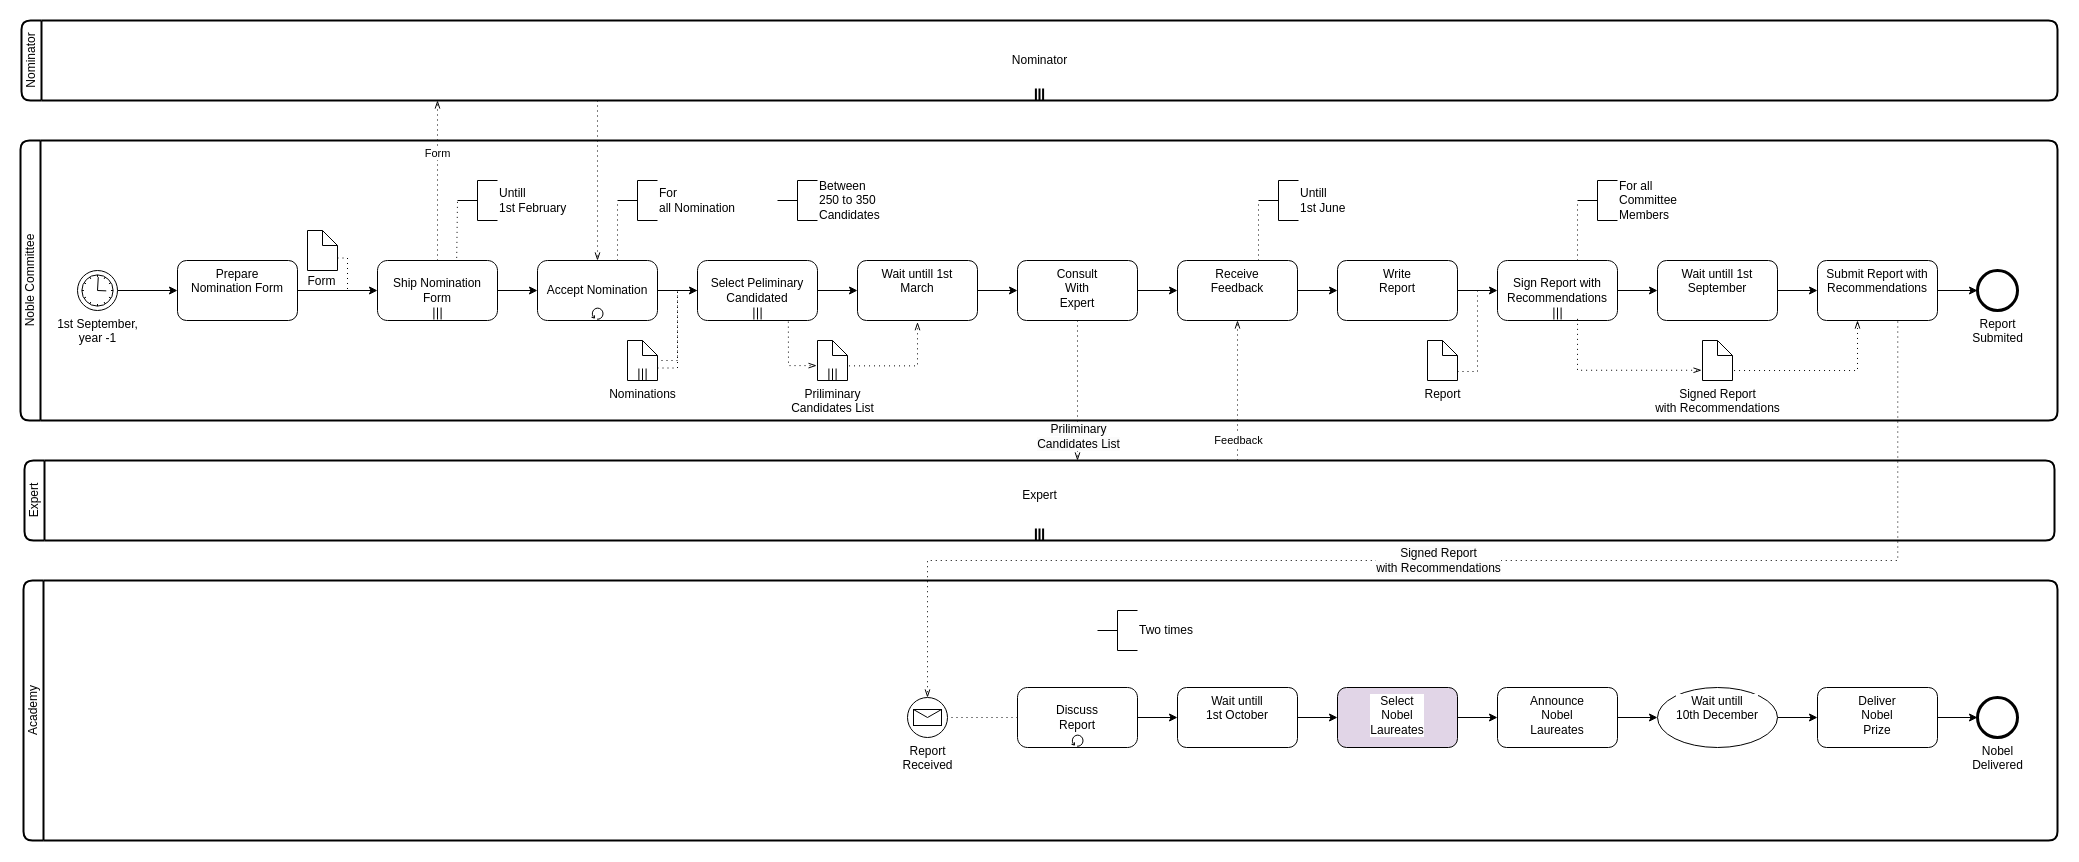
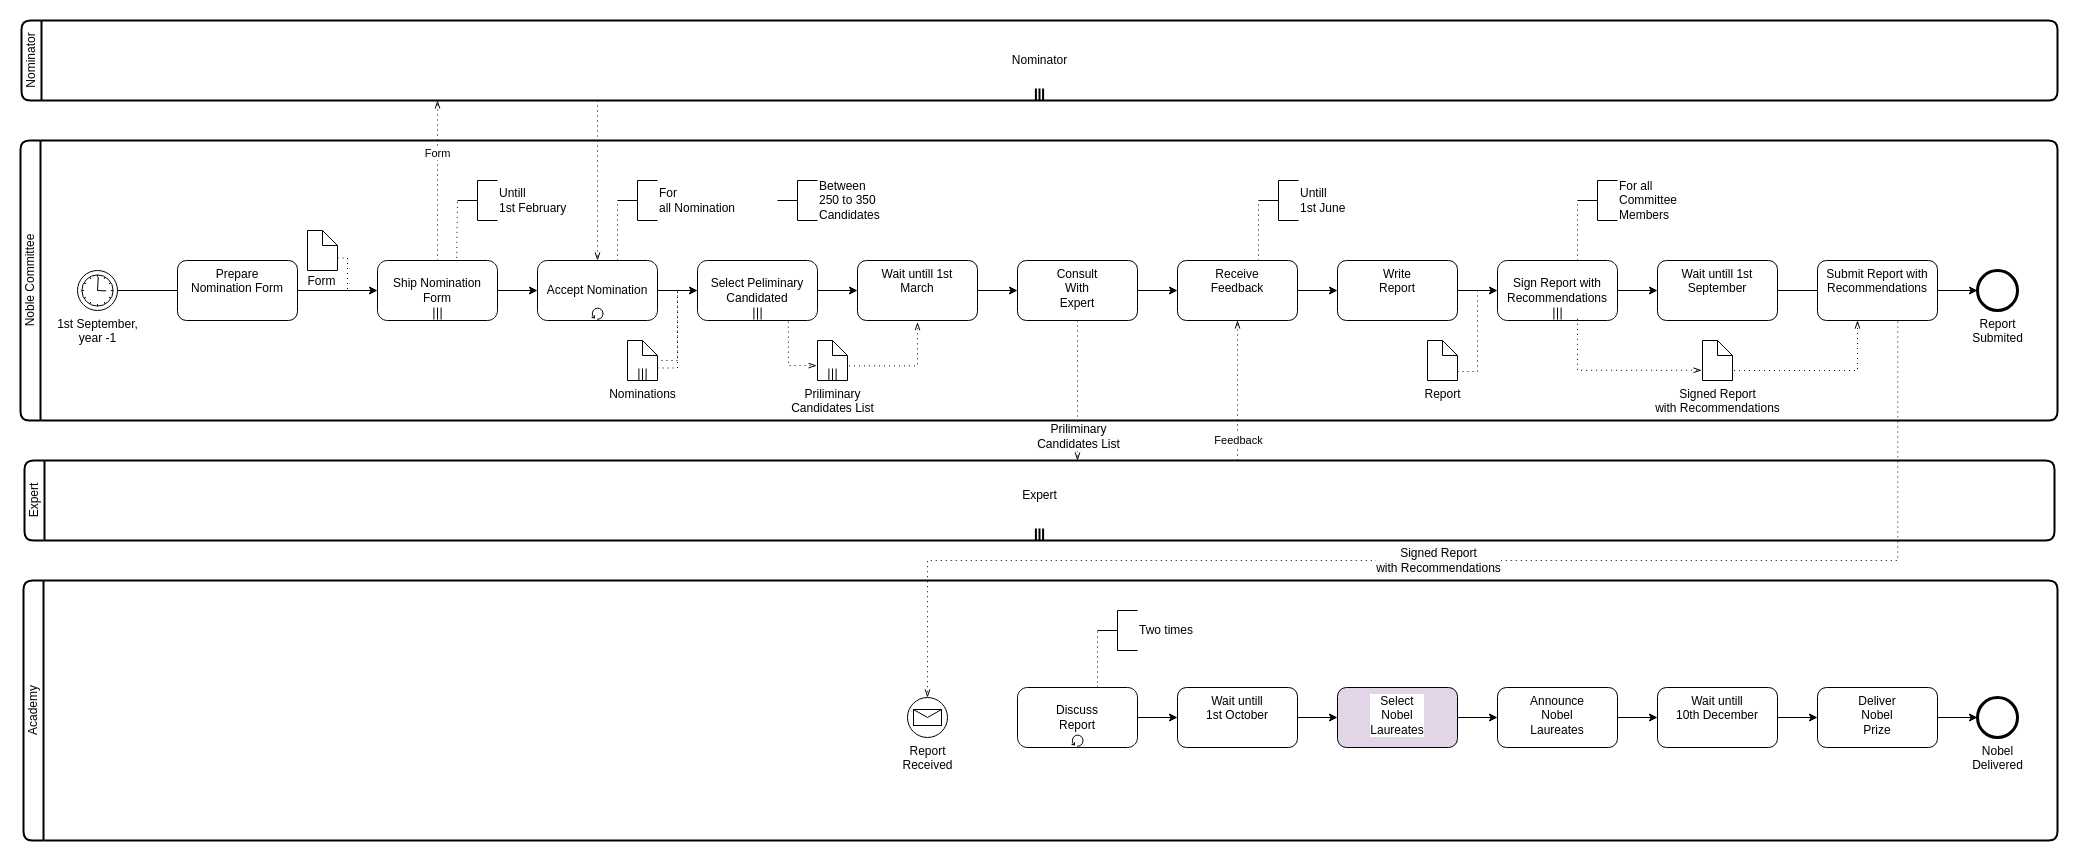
(169, 291) -> (172, 291)
(1809, 291) -> (1812, 291)
(984, 718) -> (1098, 659)
(1718, 718) -> (1718, 718)
